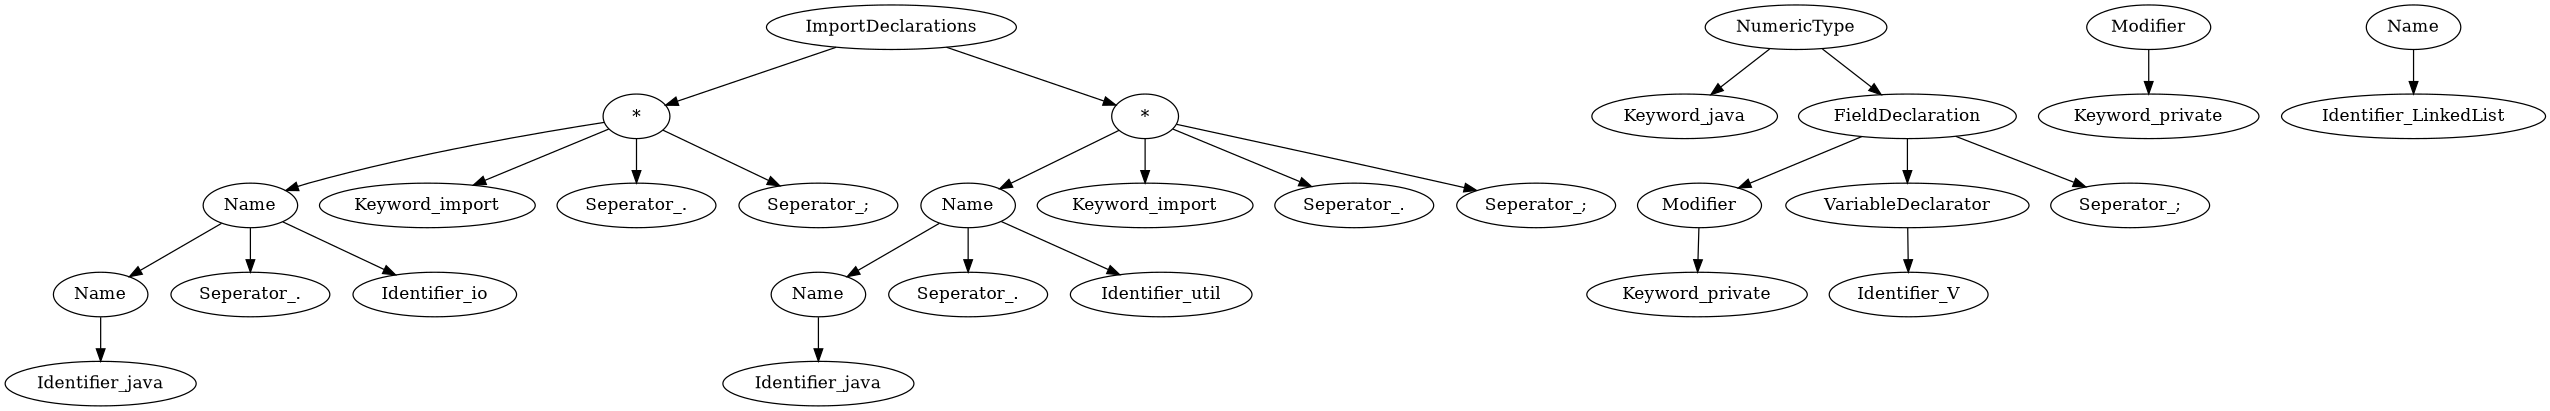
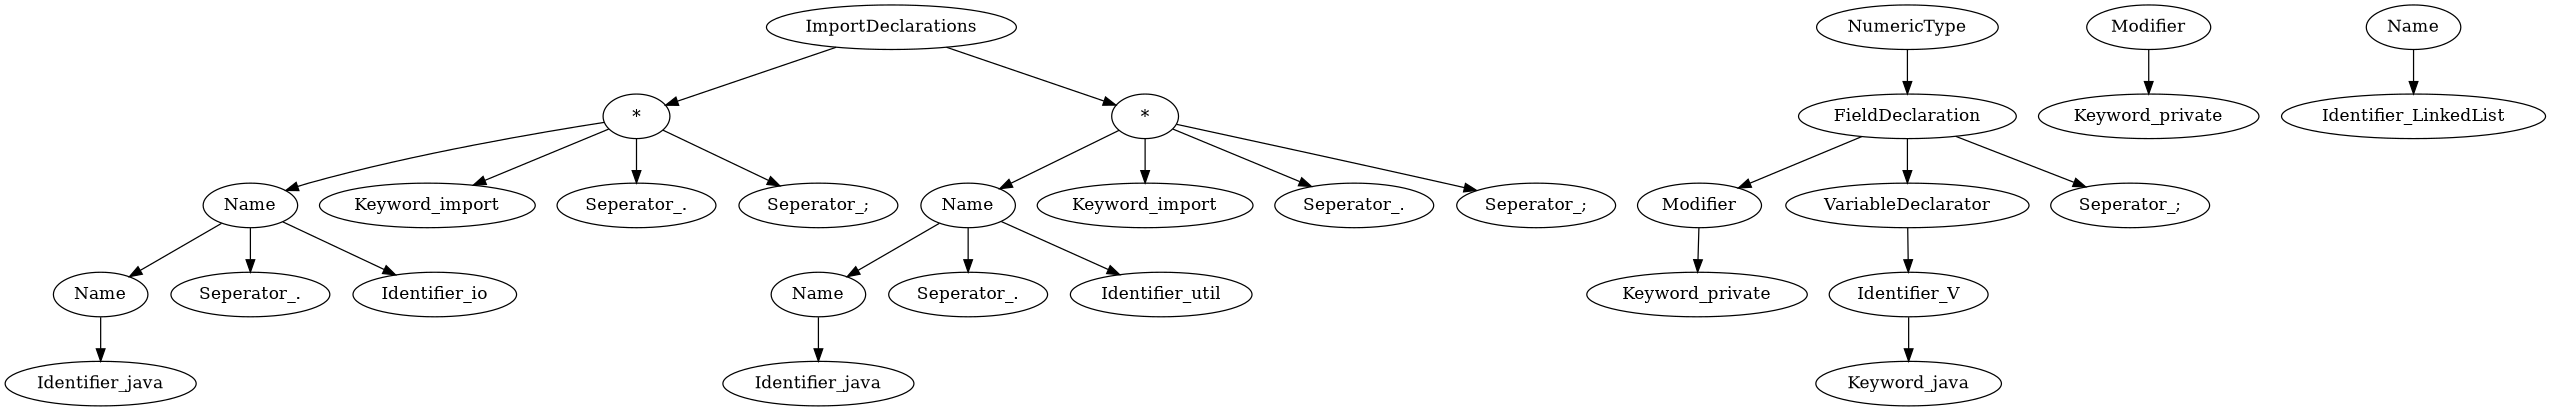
(1745, 68) -> (1909, 333)
